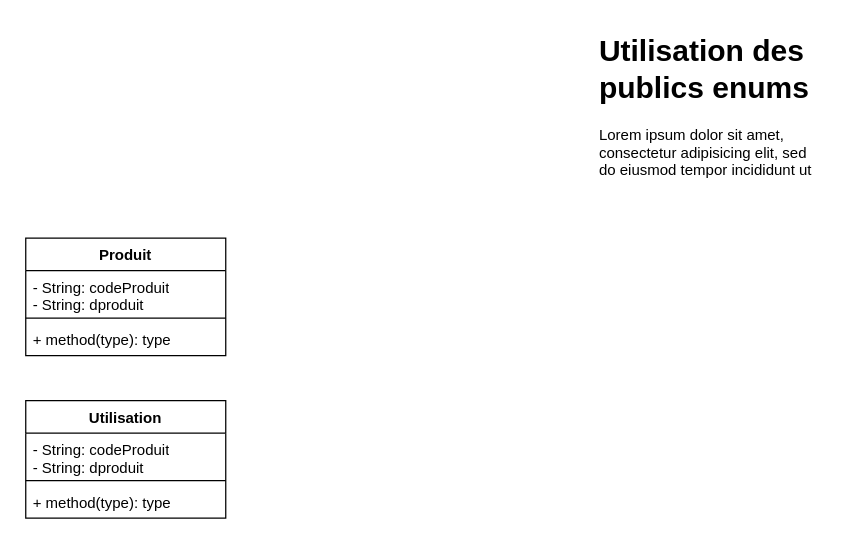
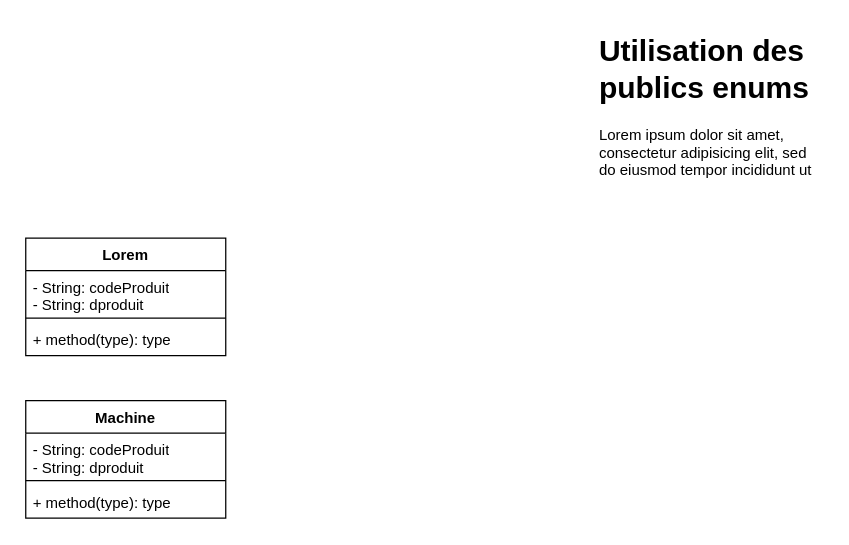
(126, 256) -> (126, 256)
(126, 418) -> (126, 418)
